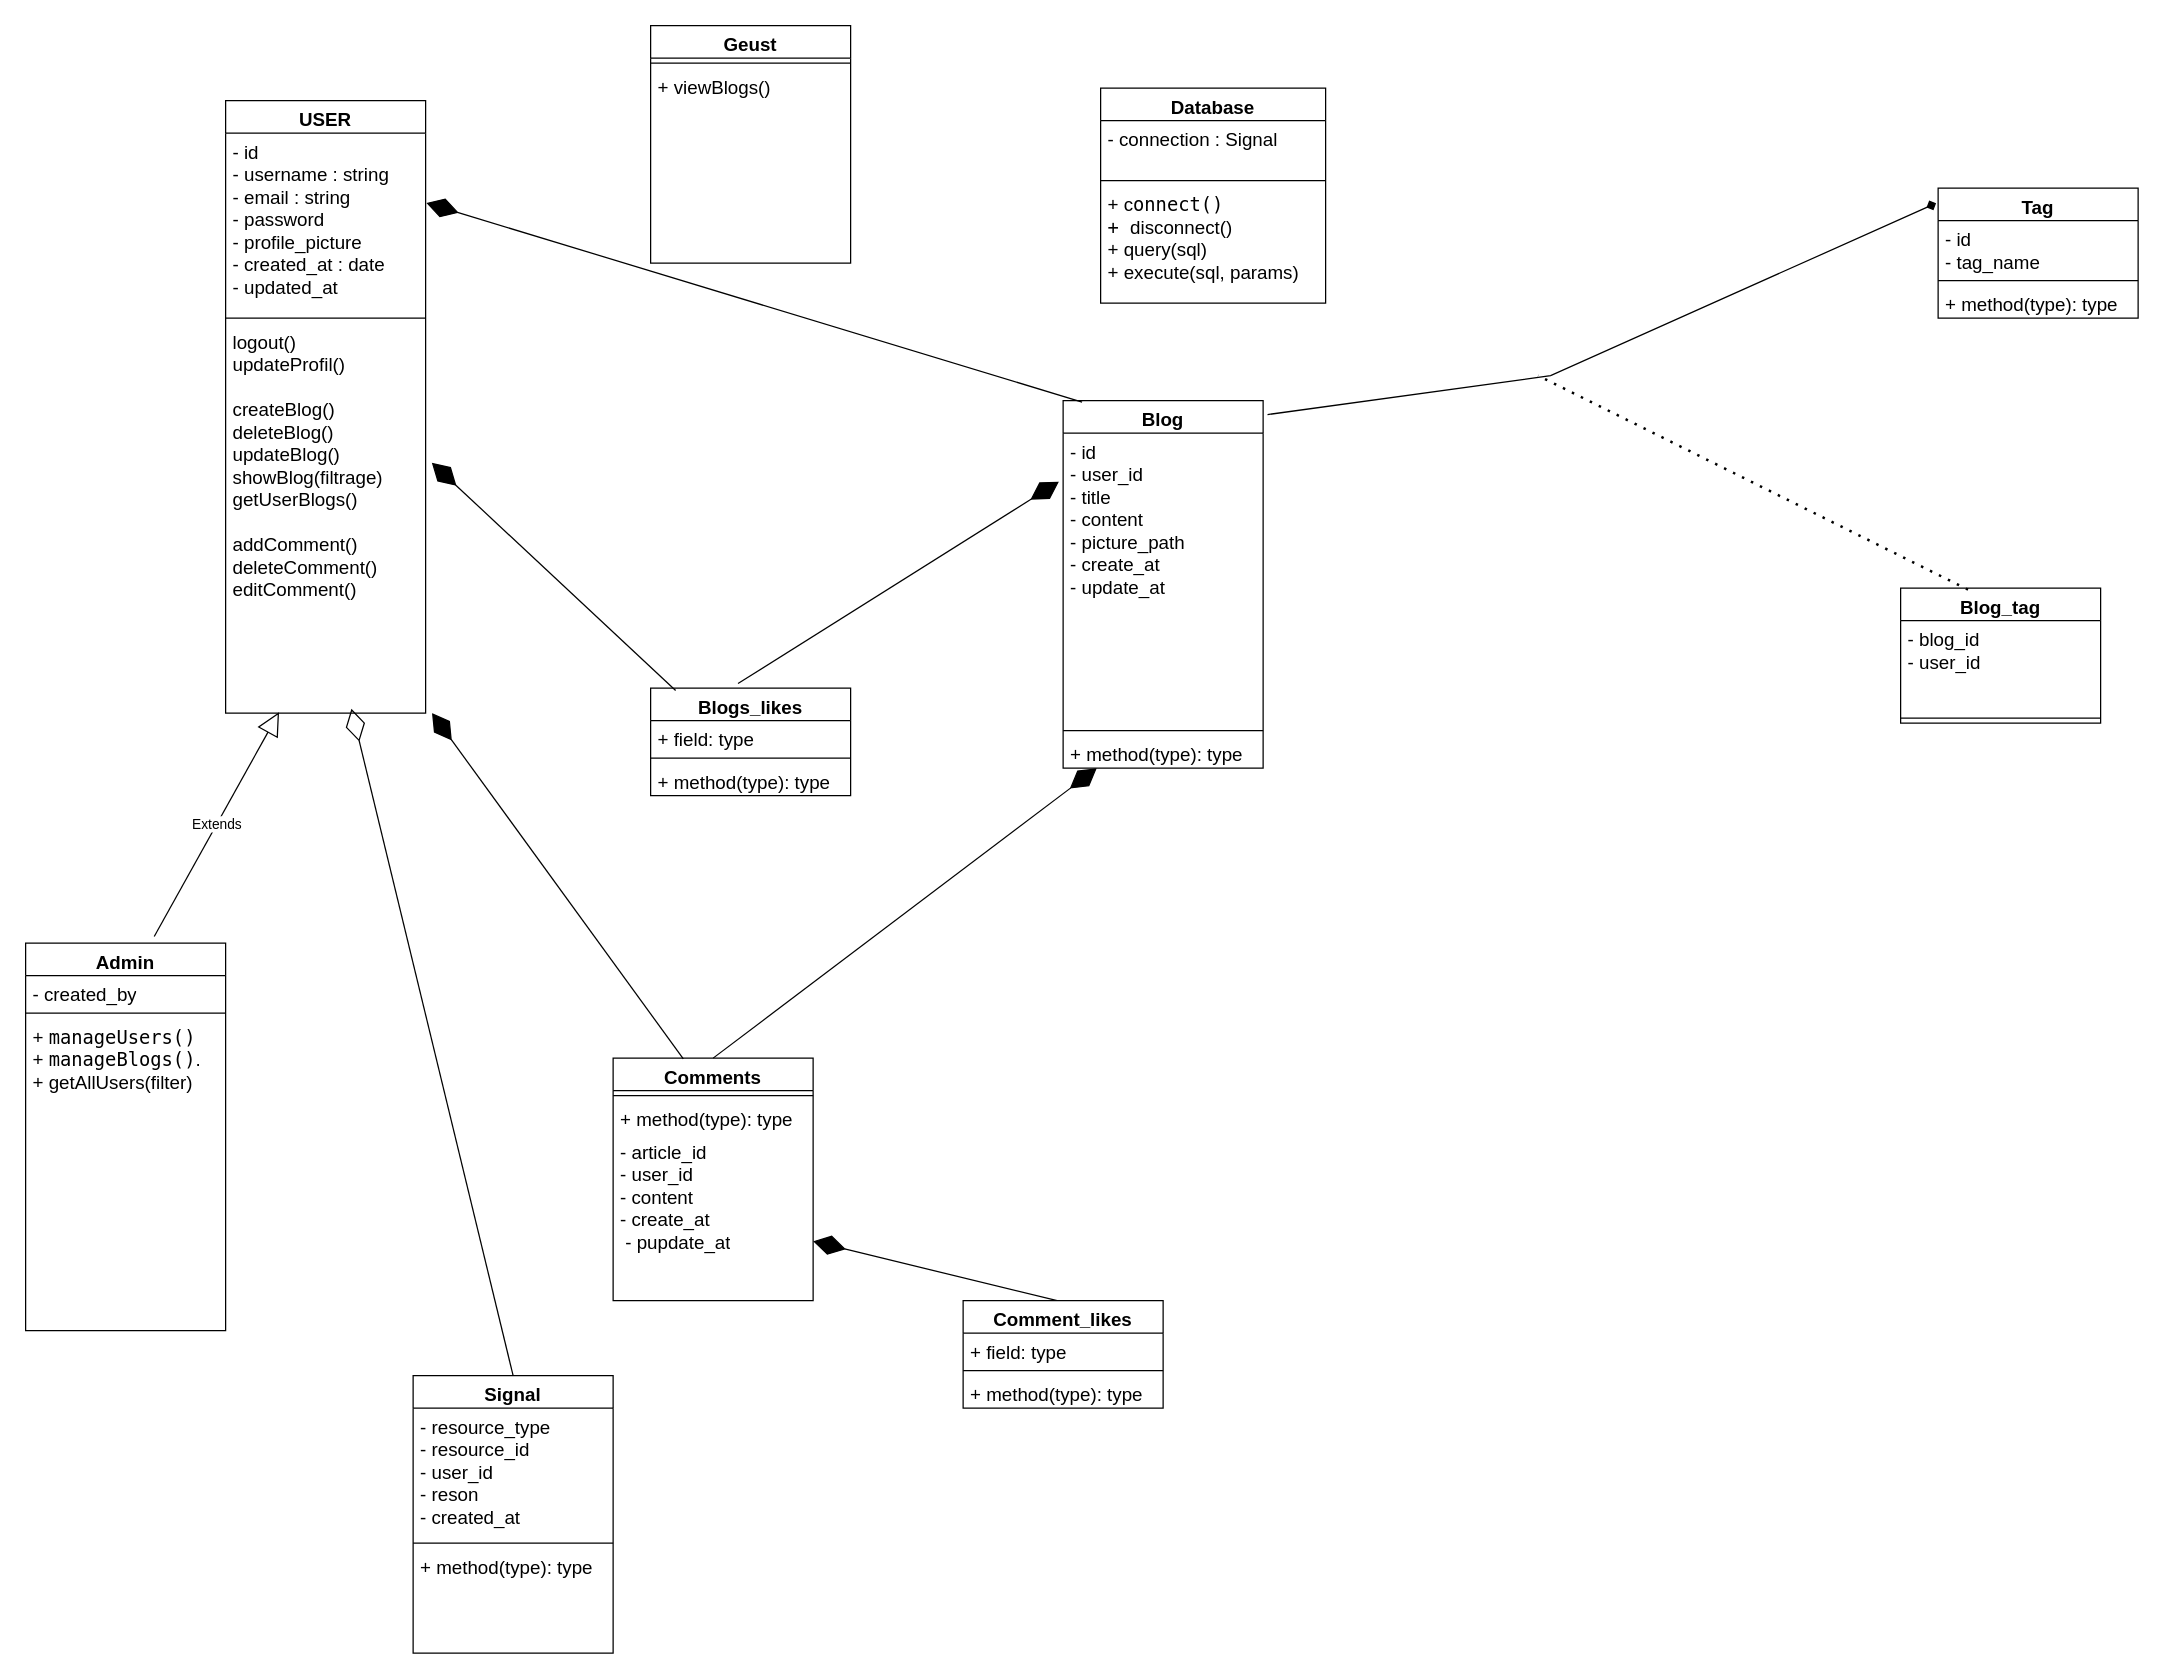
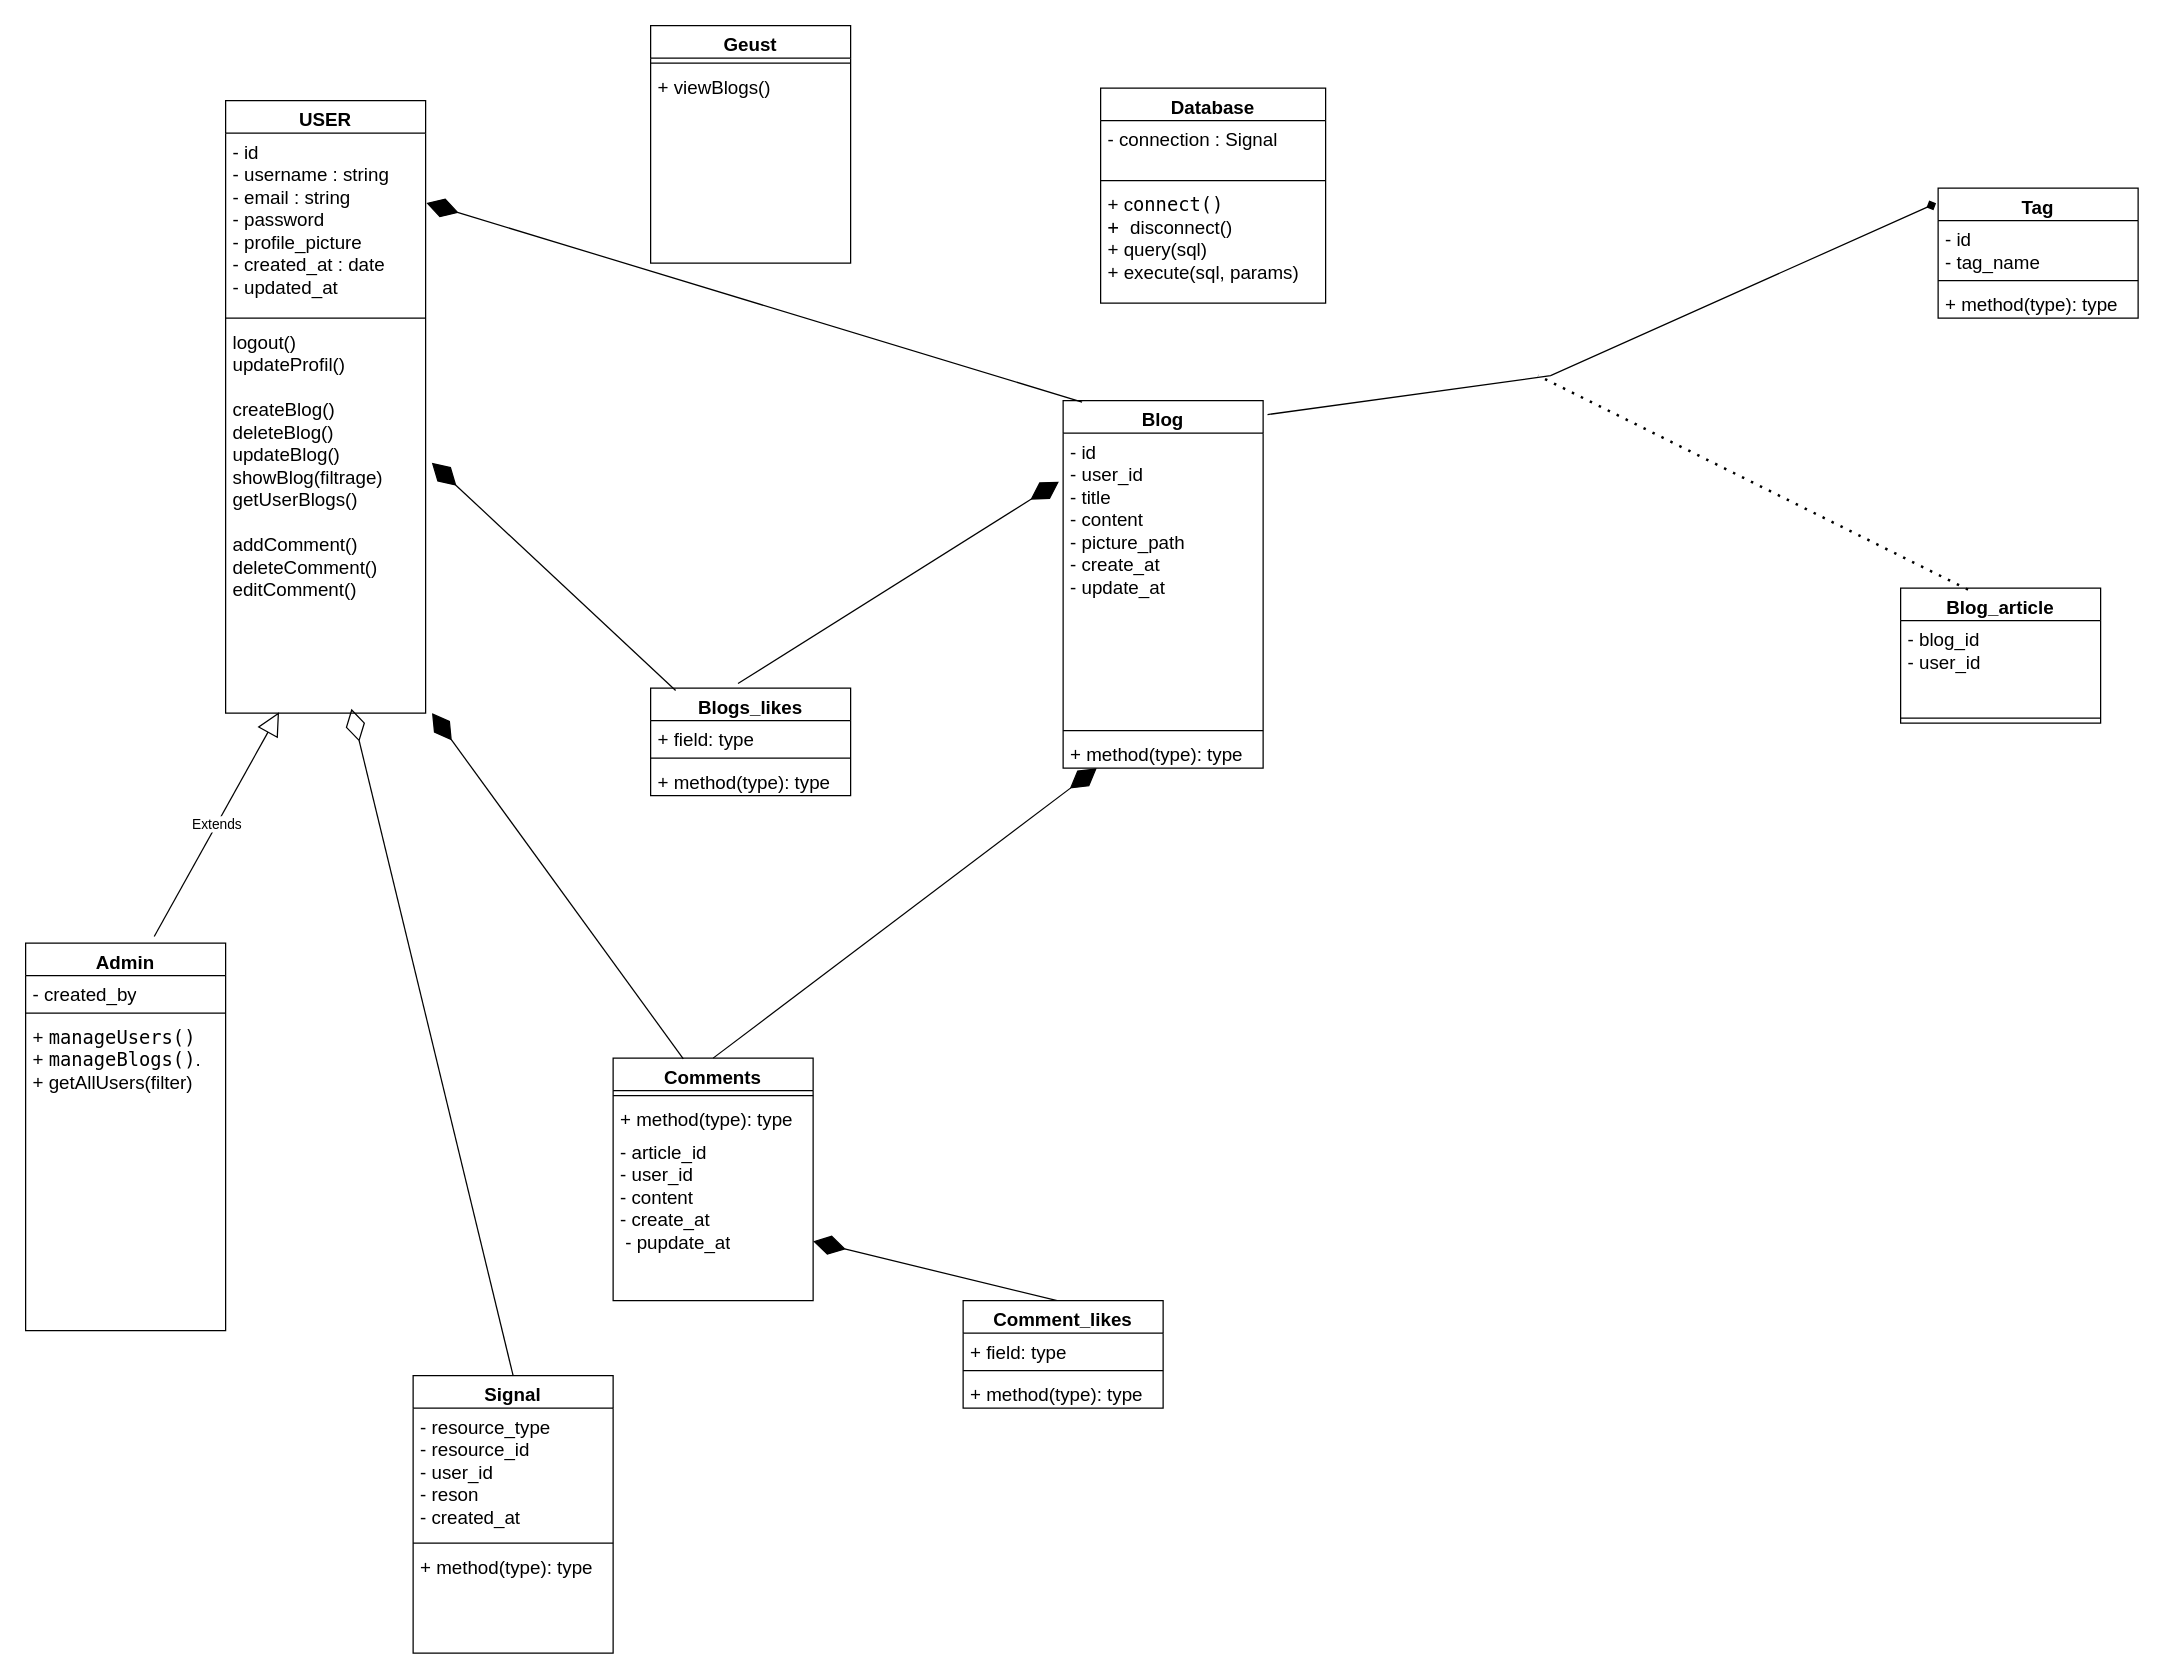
(2001, 608) -> (2001, 608)
